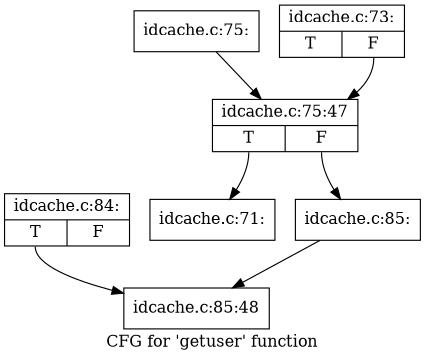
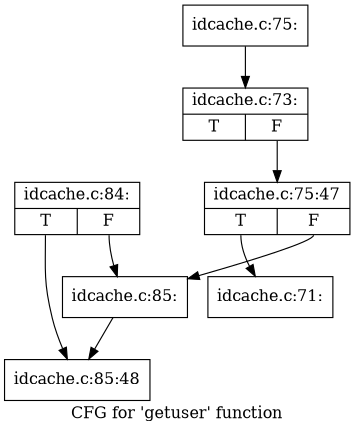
(235, 71) -> (245, 61)
none -> (110, 251)
